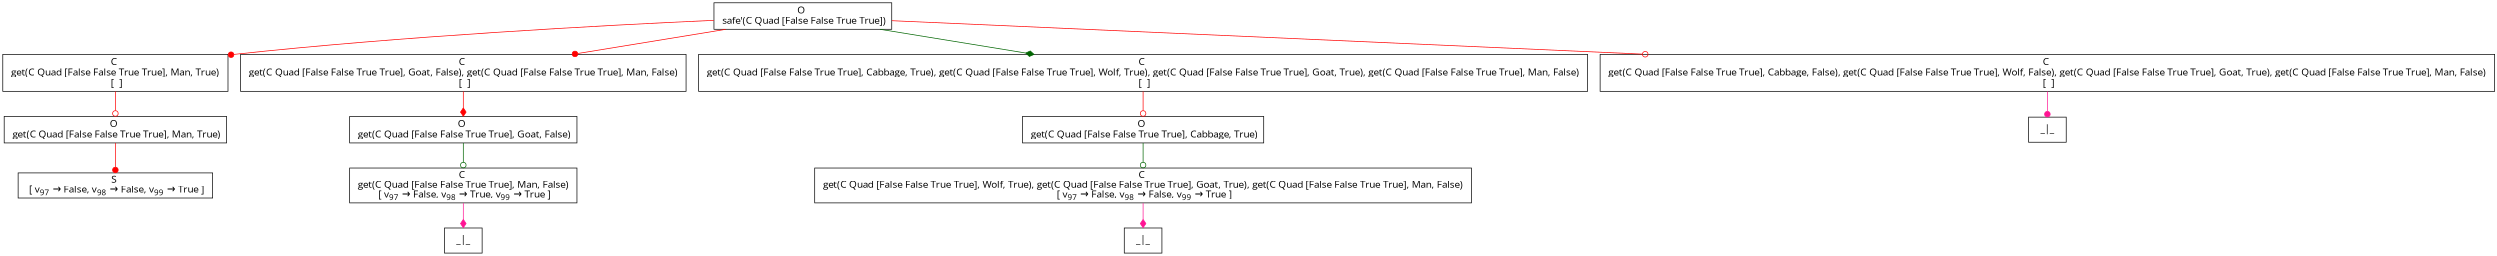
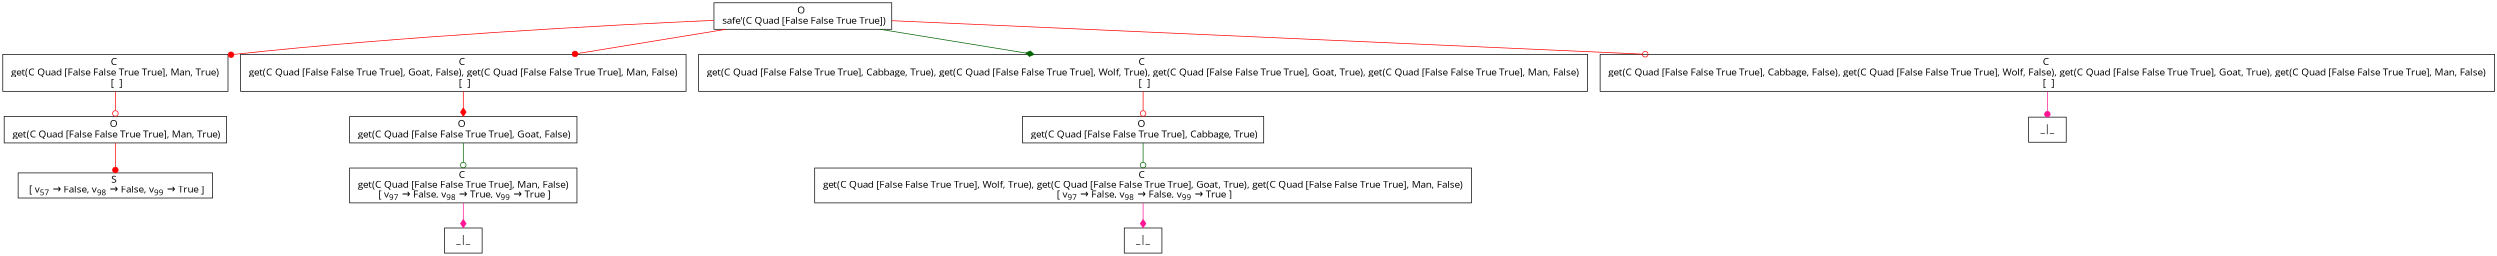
(45, 190) -> (45, 190)
